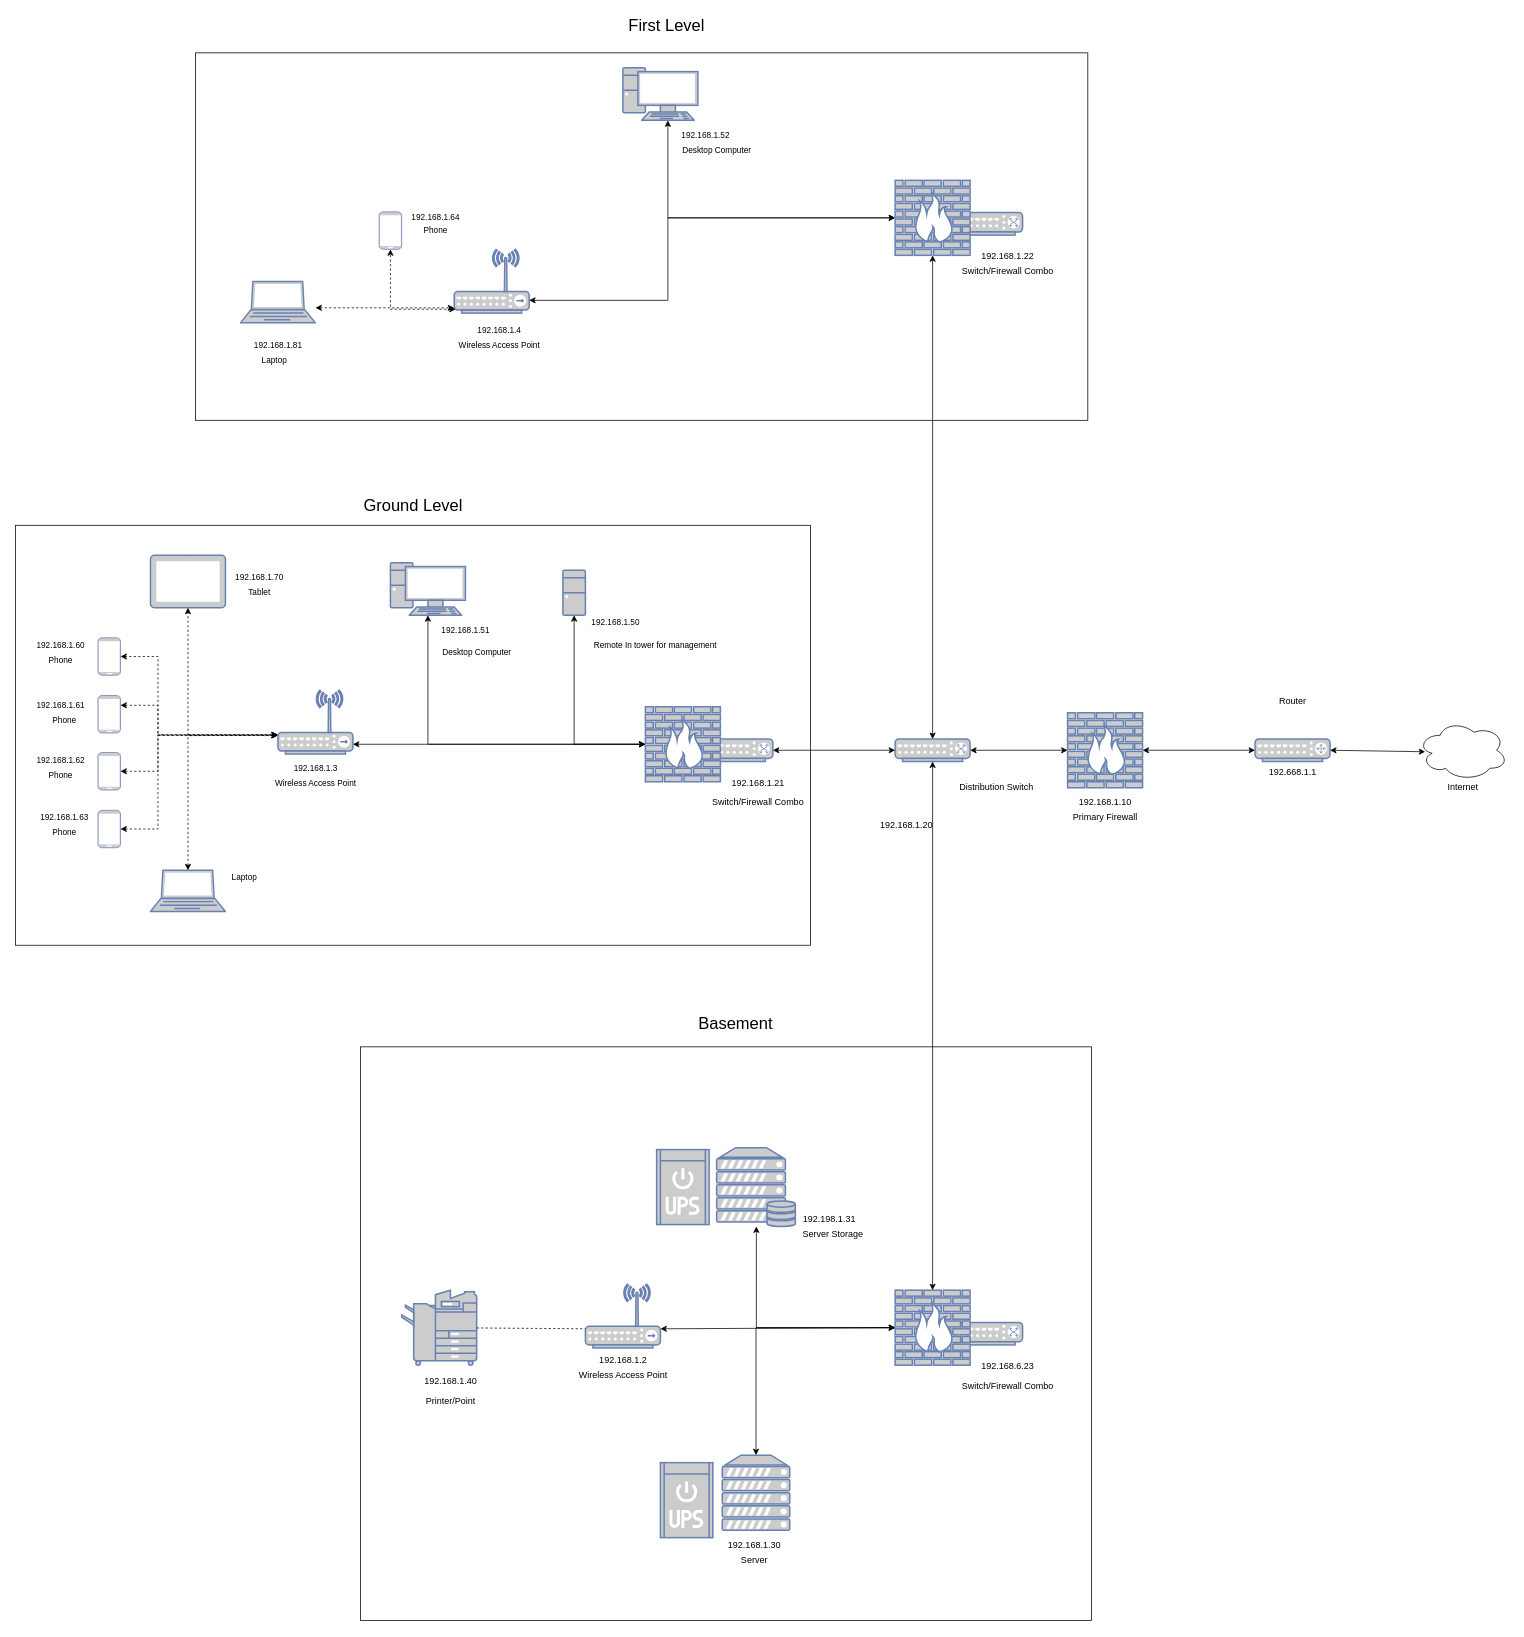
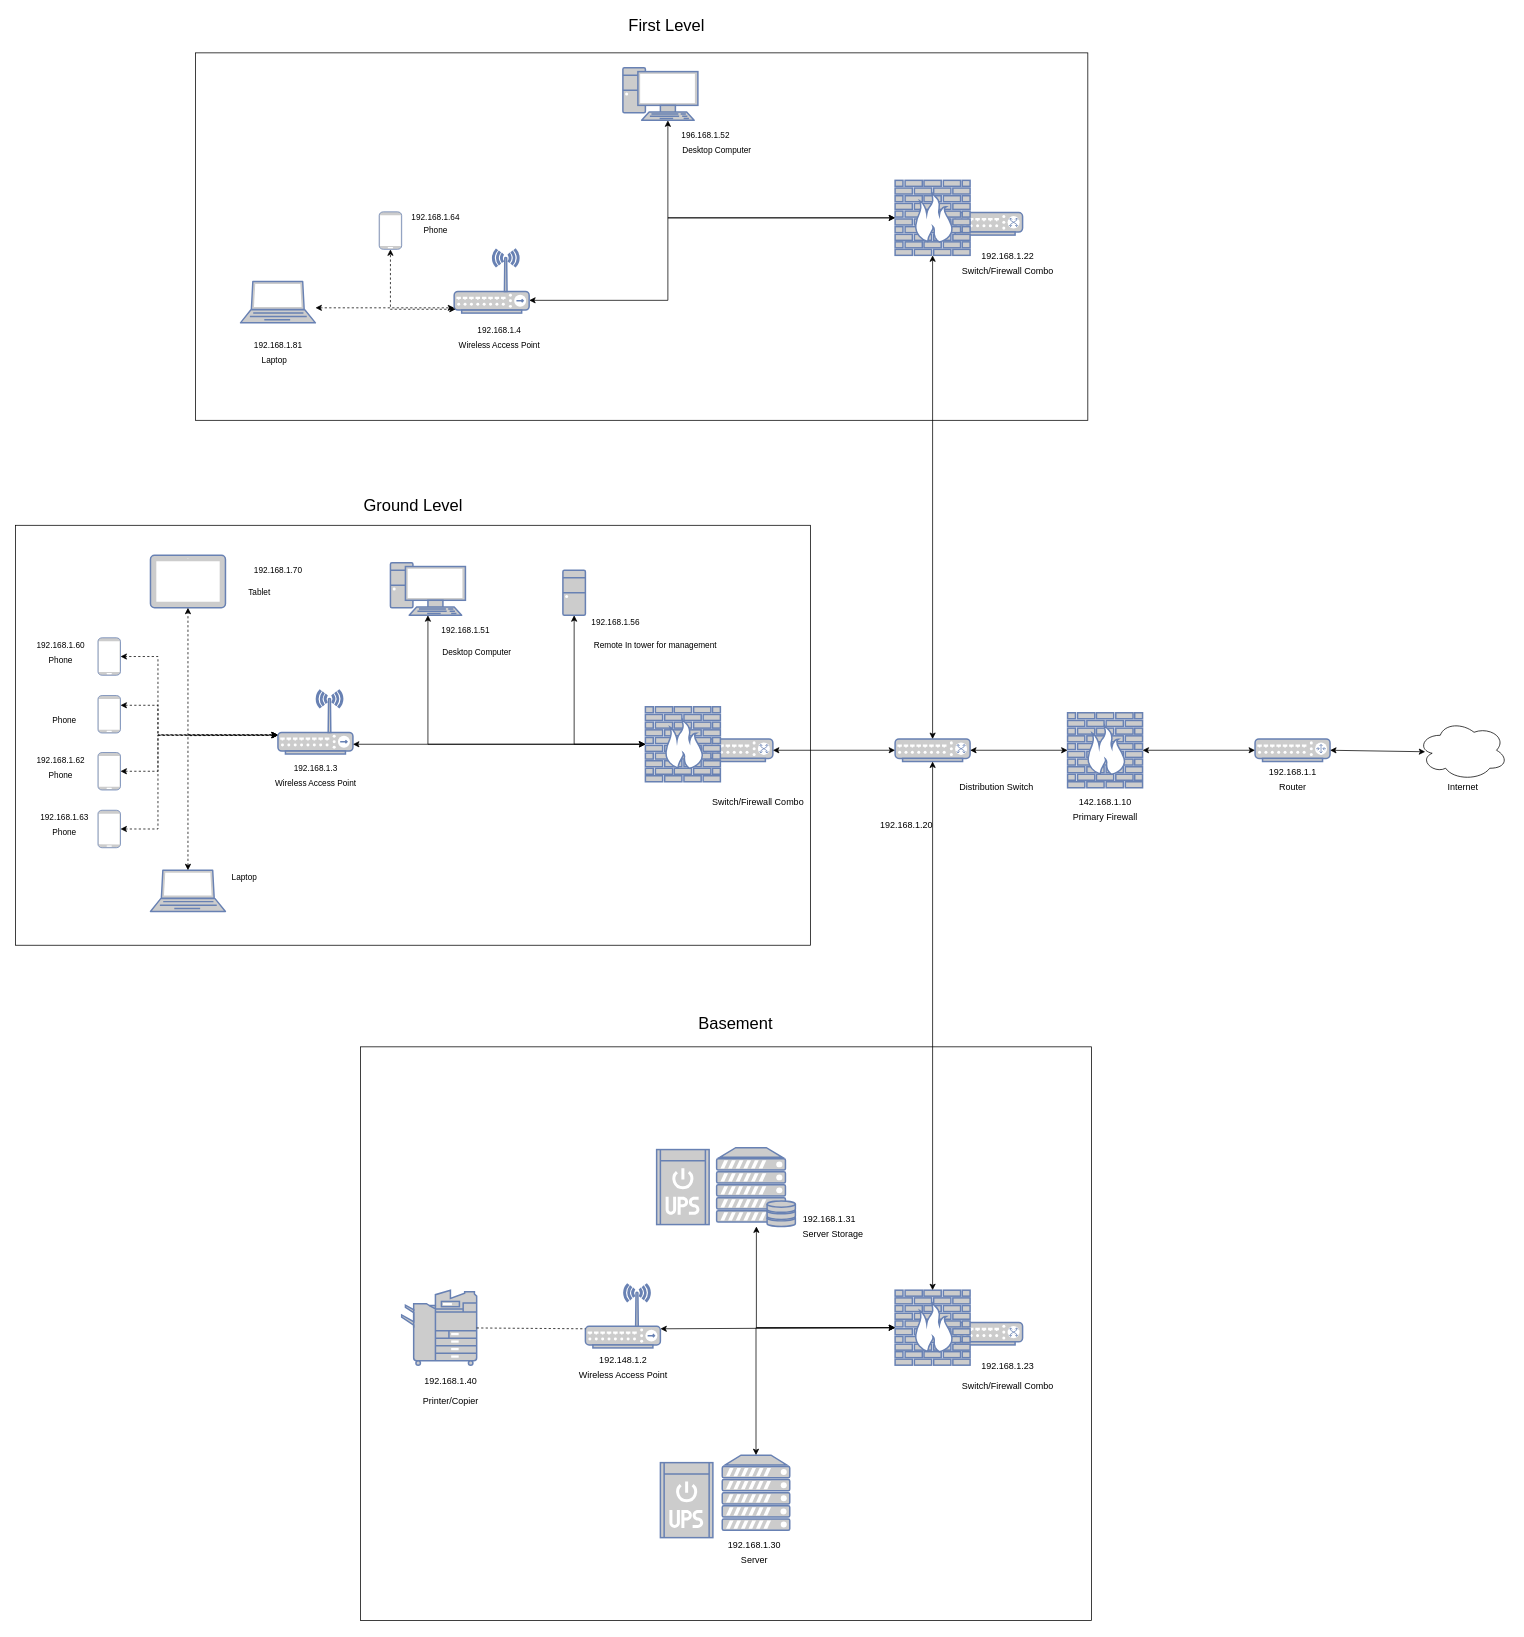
(706, 135) -> (706, 135)
(259, 578) -> (278, 570)
(616, 623) -> (616, 623)
(1293, 702) -> (1293, 788)
(60, 705) -> none
(1293, 773) -> (1293, 773)
(758, 783) -> none
(1106, 803) -> (1106, 803)
(830, 1219) -> (830, 1219)
(623, 1361) -> (623, 1361)
(1008, 1367) -> (1008, 1367)
(451, 1401) -> (451, 1401)
